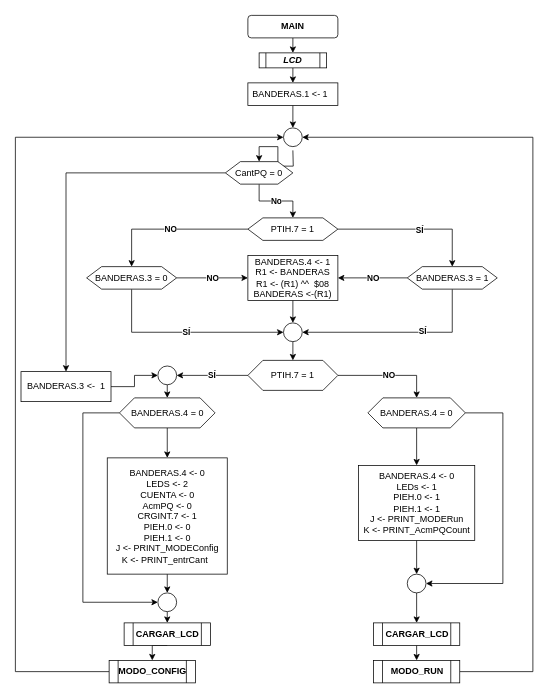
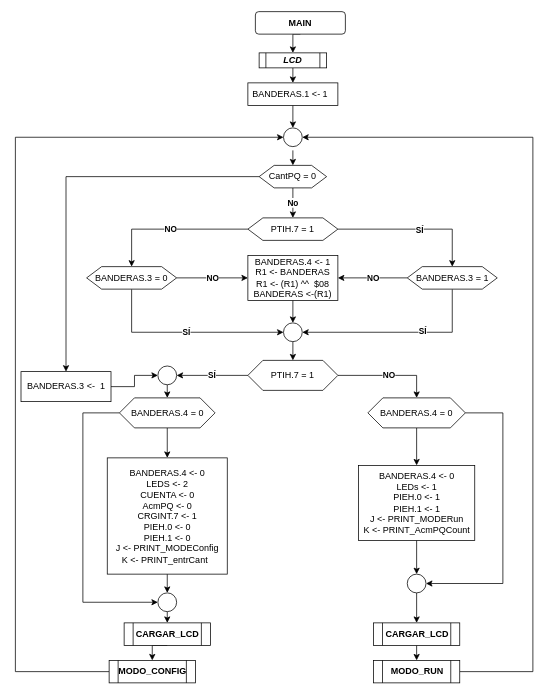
(293, 27) -> (300, 23)
(259, 173) -> (293, 177)
